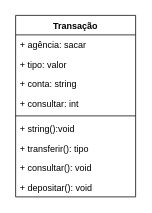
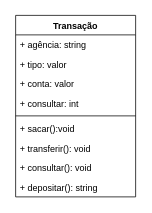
(55, 45) -> (56, 45)
(53, 84) -> (50, 84)
(53, 129) -> (51, 129)
(64, 149) -> (64, 149)
(62, 188) -> (67, 188)
